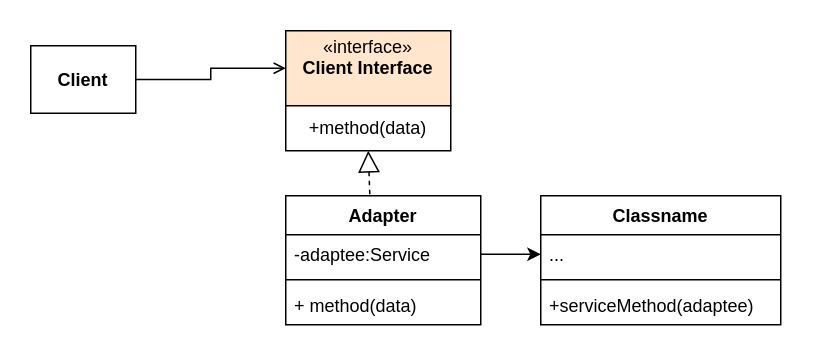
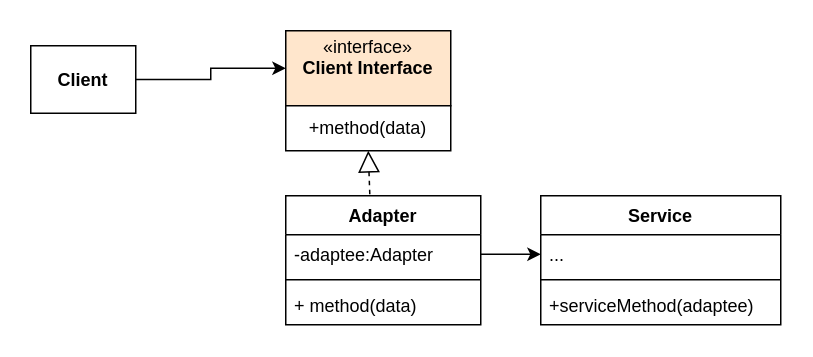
(276, 68) -> (274, 68)
(661, 217) -> (661, 217)
(371, 256) -> (373, 256)
